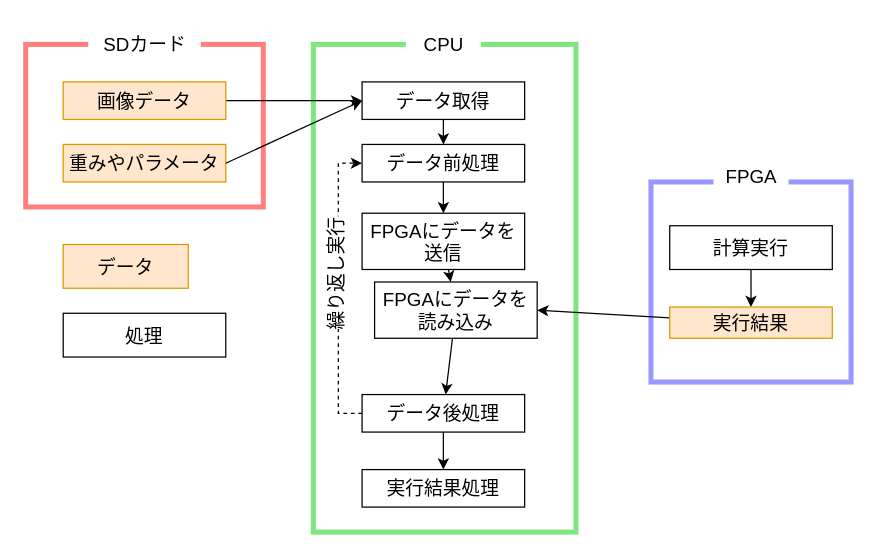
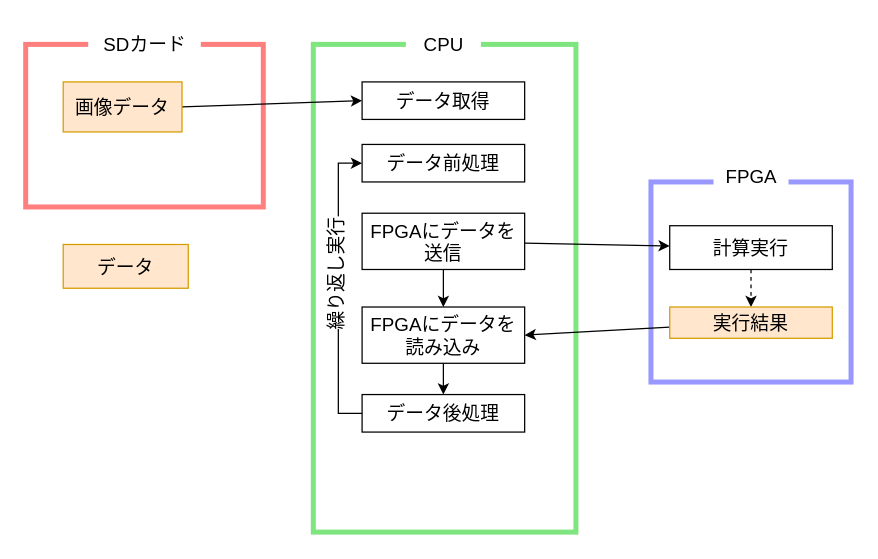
(144, 101) -> (123, 107)
(443, 127) -> none
(290, 134) -> none
(144, 163) -> none
(443, 193) -> none
none -> (592, 244)
(751, 285) -> (751, 285)
(456, 310) -> (443, 335)
(144, 335) -> none
(338, 382) -> (338, 382)
(443, 446) -> none
(443, 488) -> none
